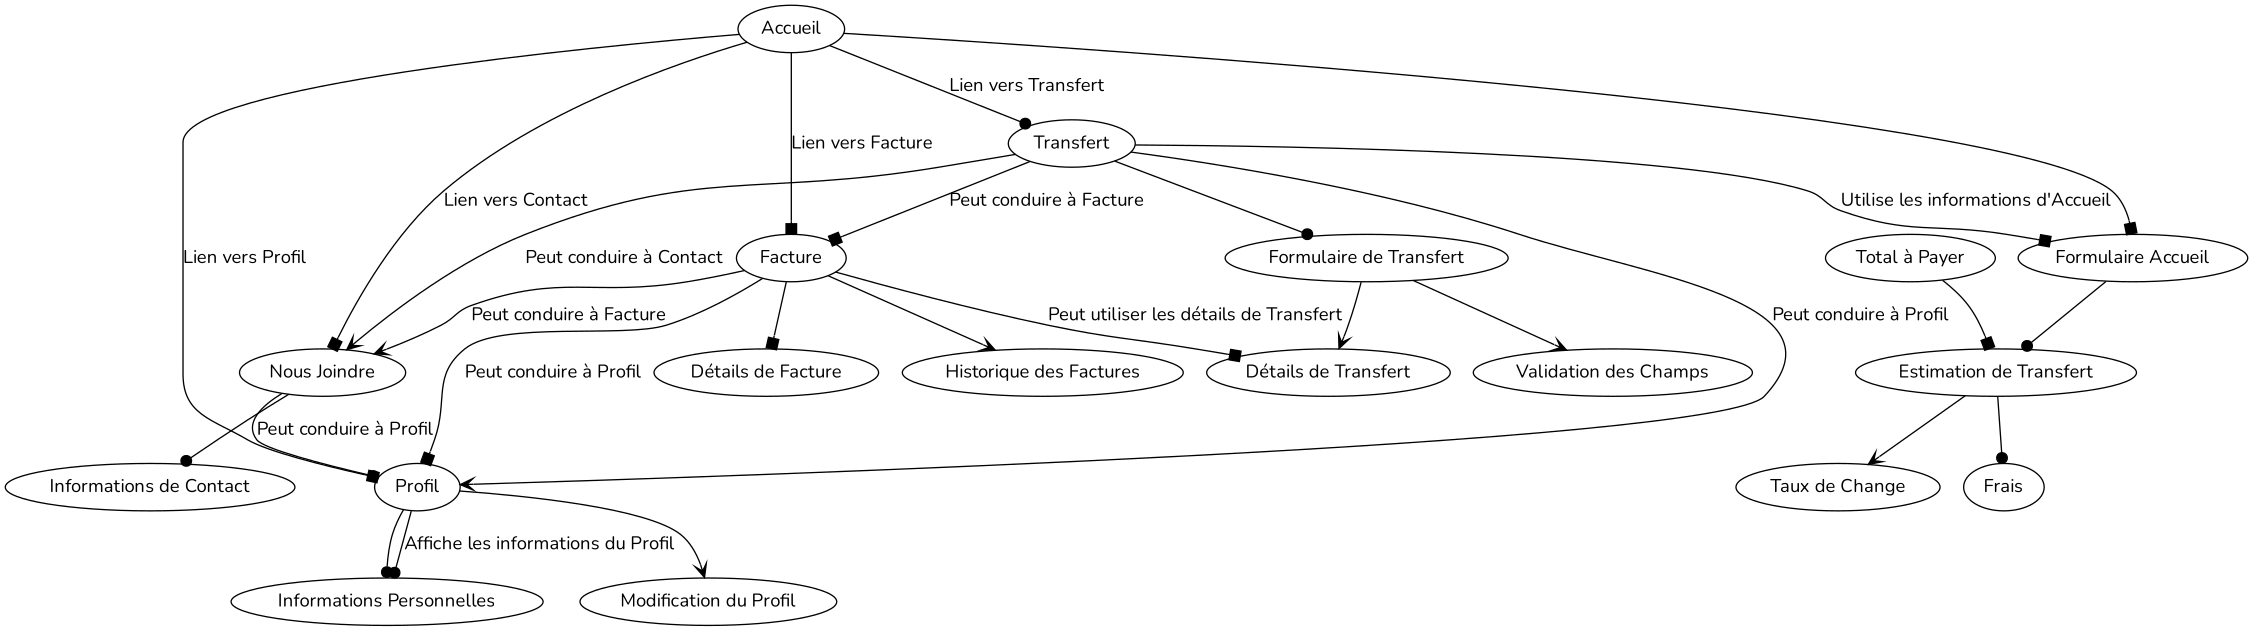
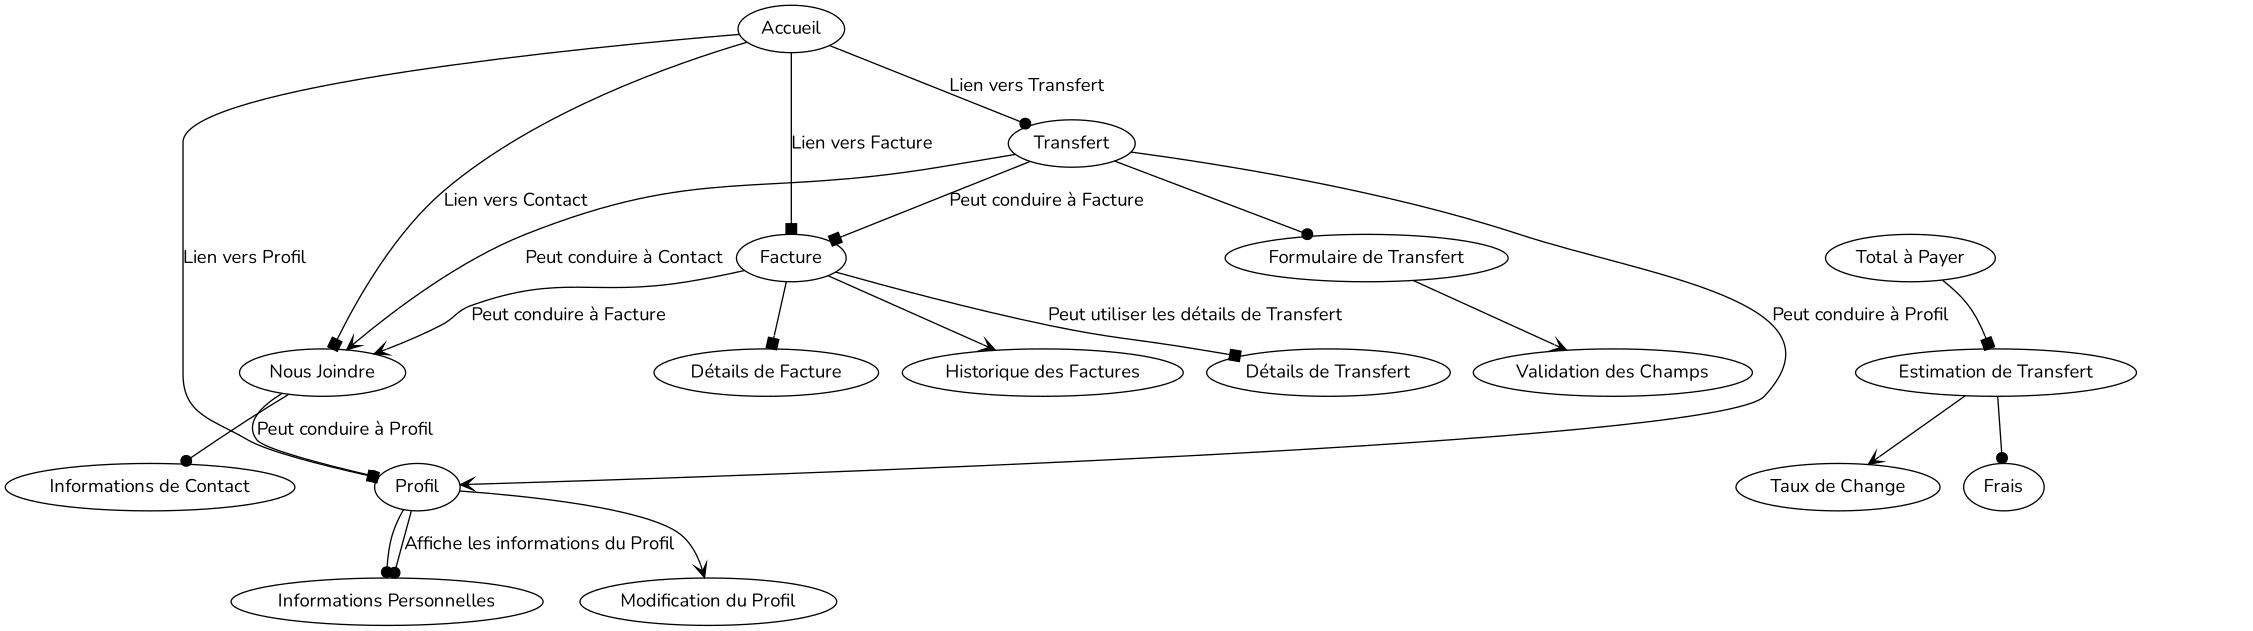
(2133, 258) -> none
(1353, 309) -> none
(562, 331) -> none
